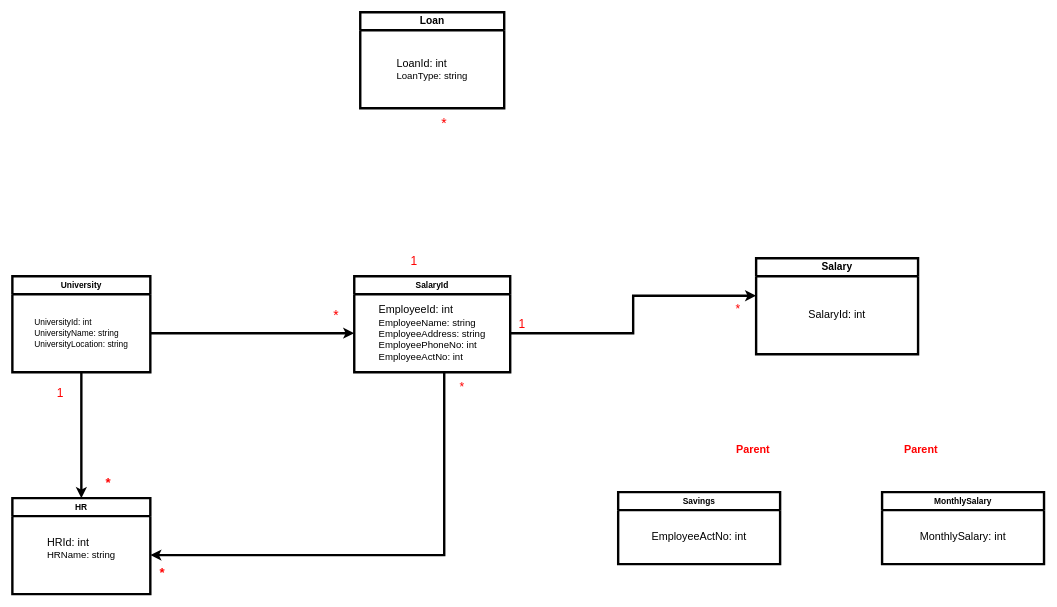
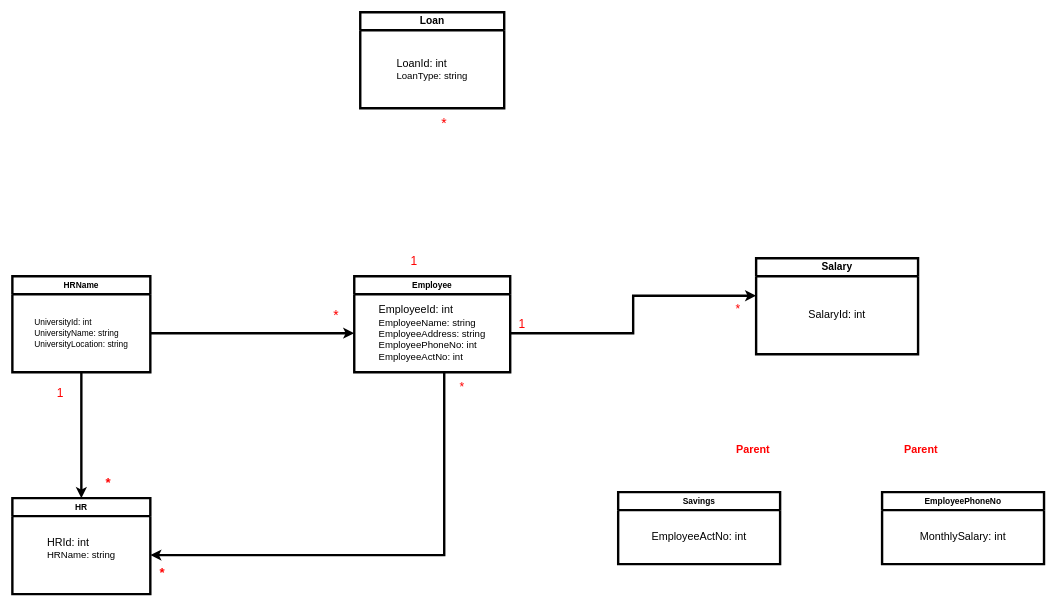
(81, 285) -> (81, 285)
(432, 285) -> (432, 285)
(963, 501) -> (963, 501)
